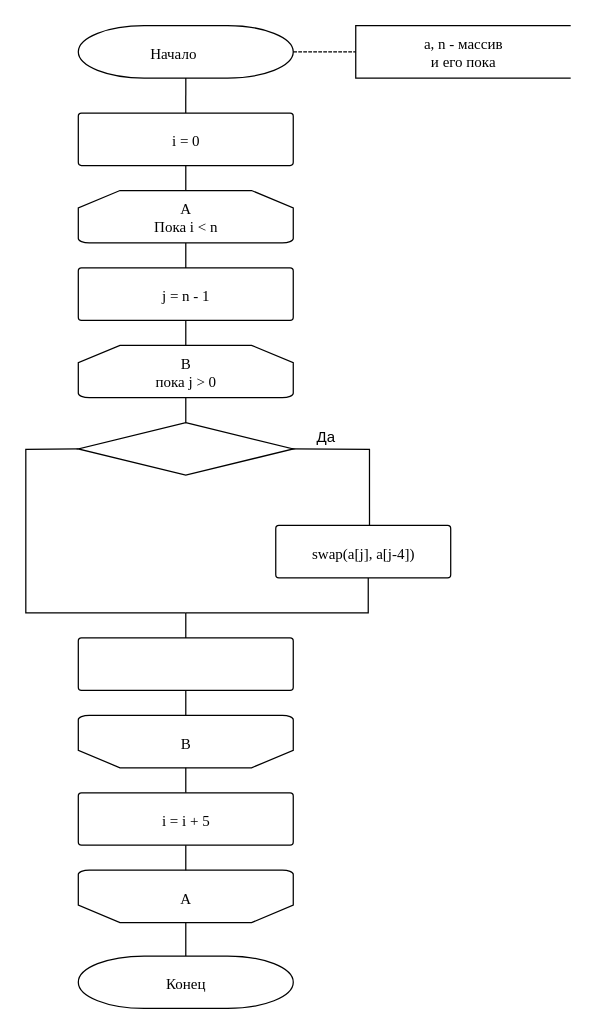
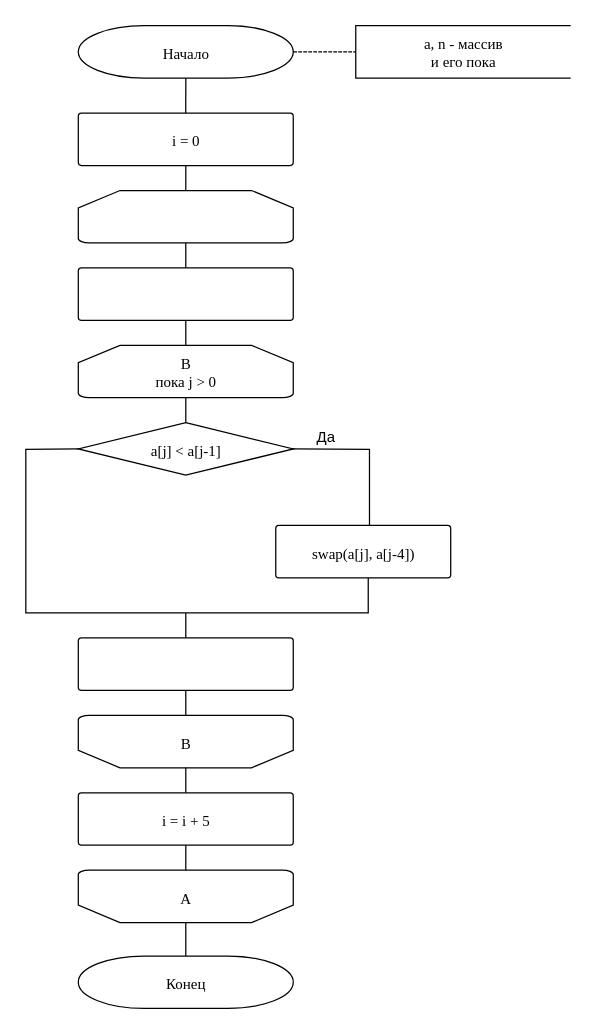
(173, 52) -> (186, 52)
(186, 217) -> none
(186, 294) -> none
none -> (186, 449)
